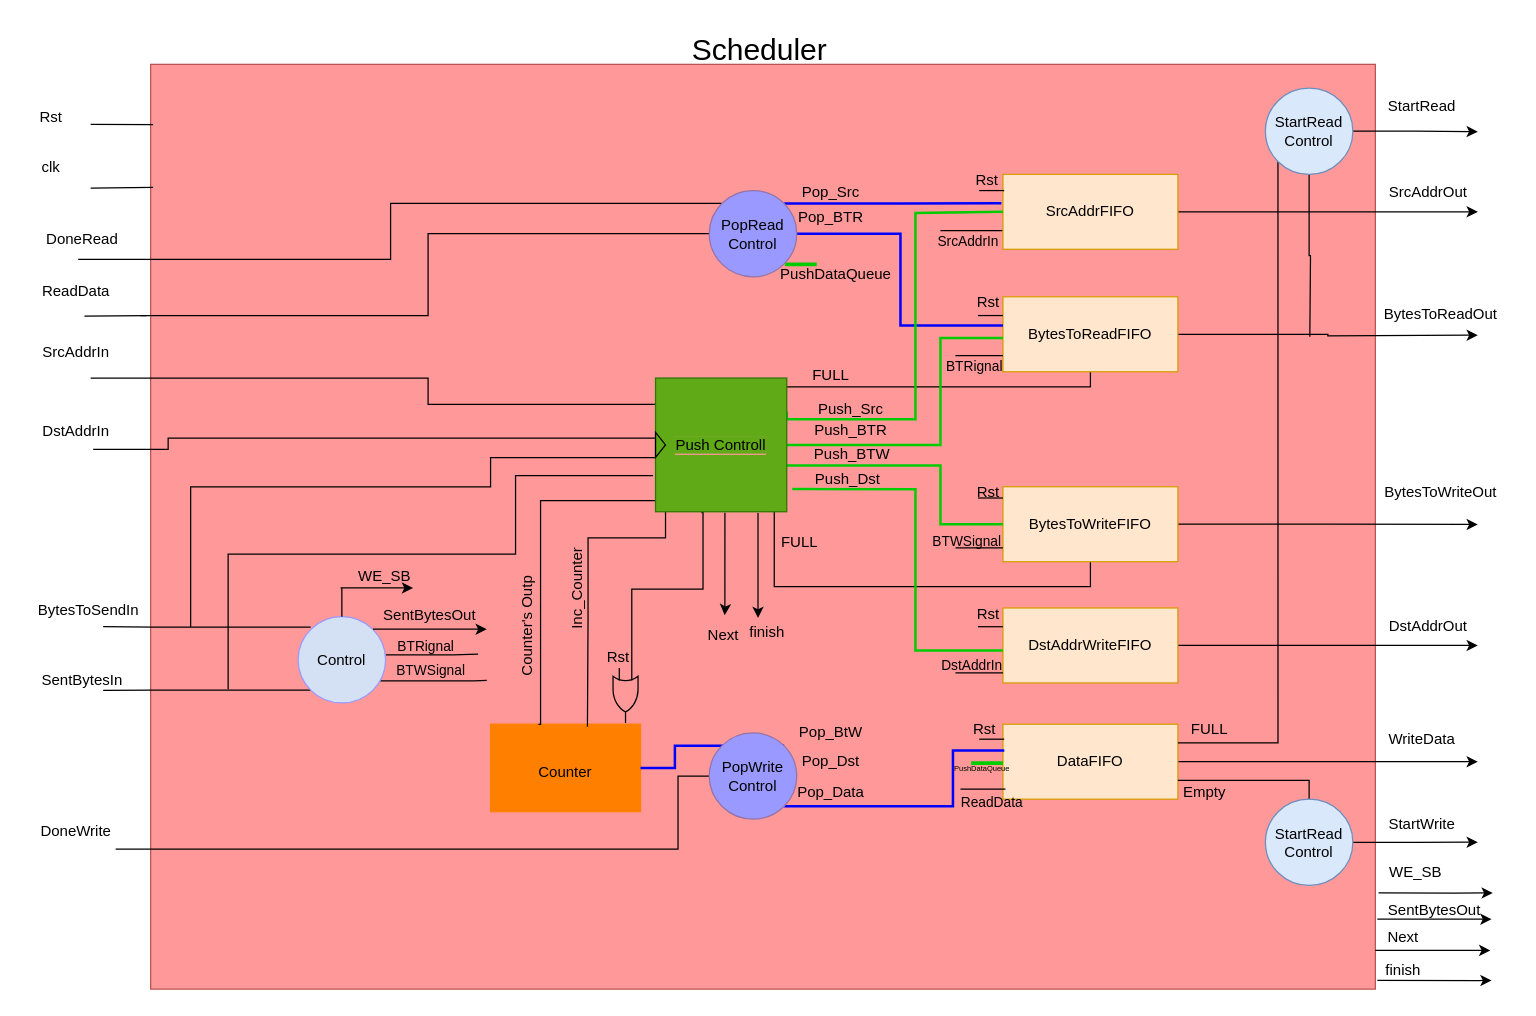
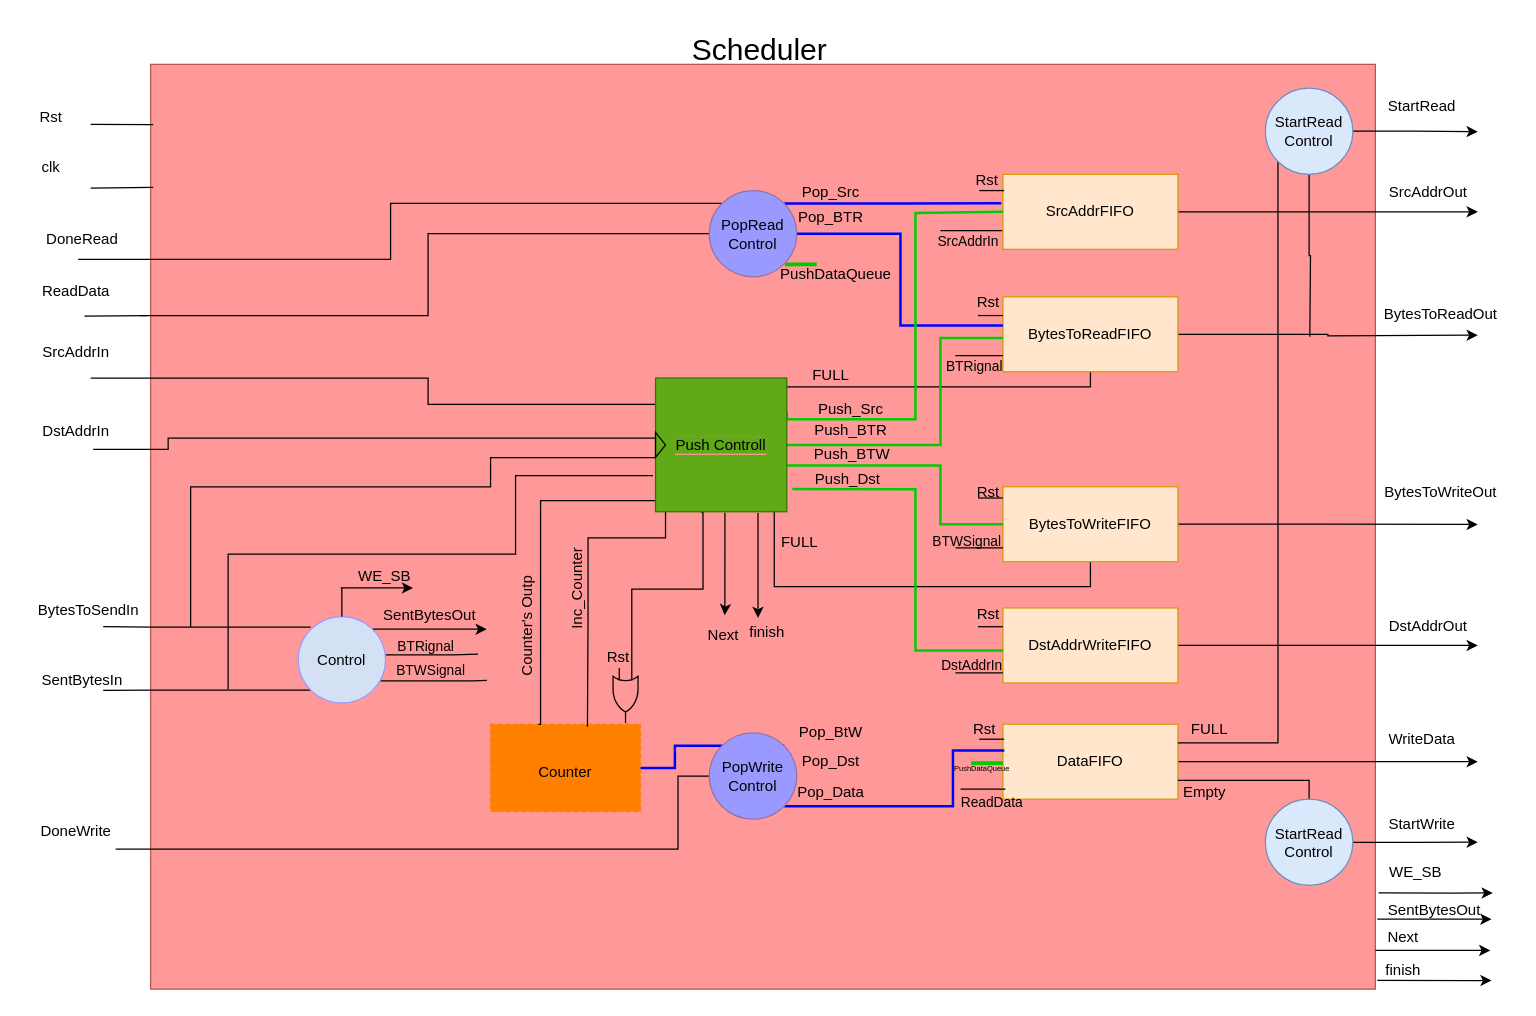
(566, 768) -> (566, 768)
